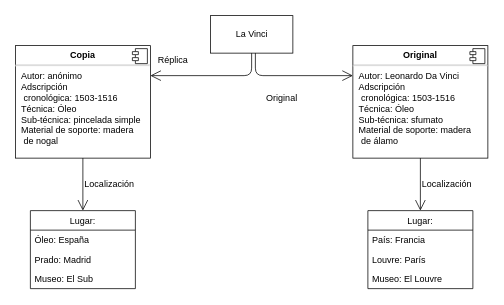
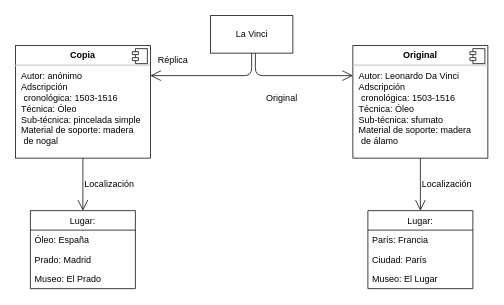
(401, 240) -> (404, 240)
(402, 260) -> (401, 260)
(63, 279) -> (68, 279)
(408, 279) -> (405, 279)
